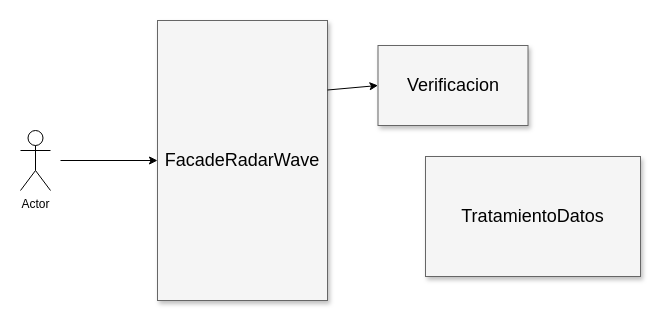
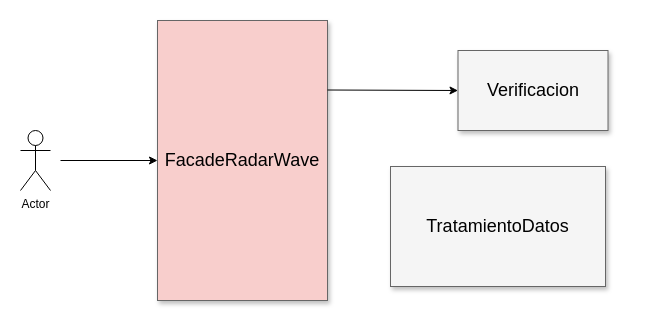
(453, 86) -> (533, 91)
(243, 161) -> (243, 161)
(533, 217) -> (498, 227)
